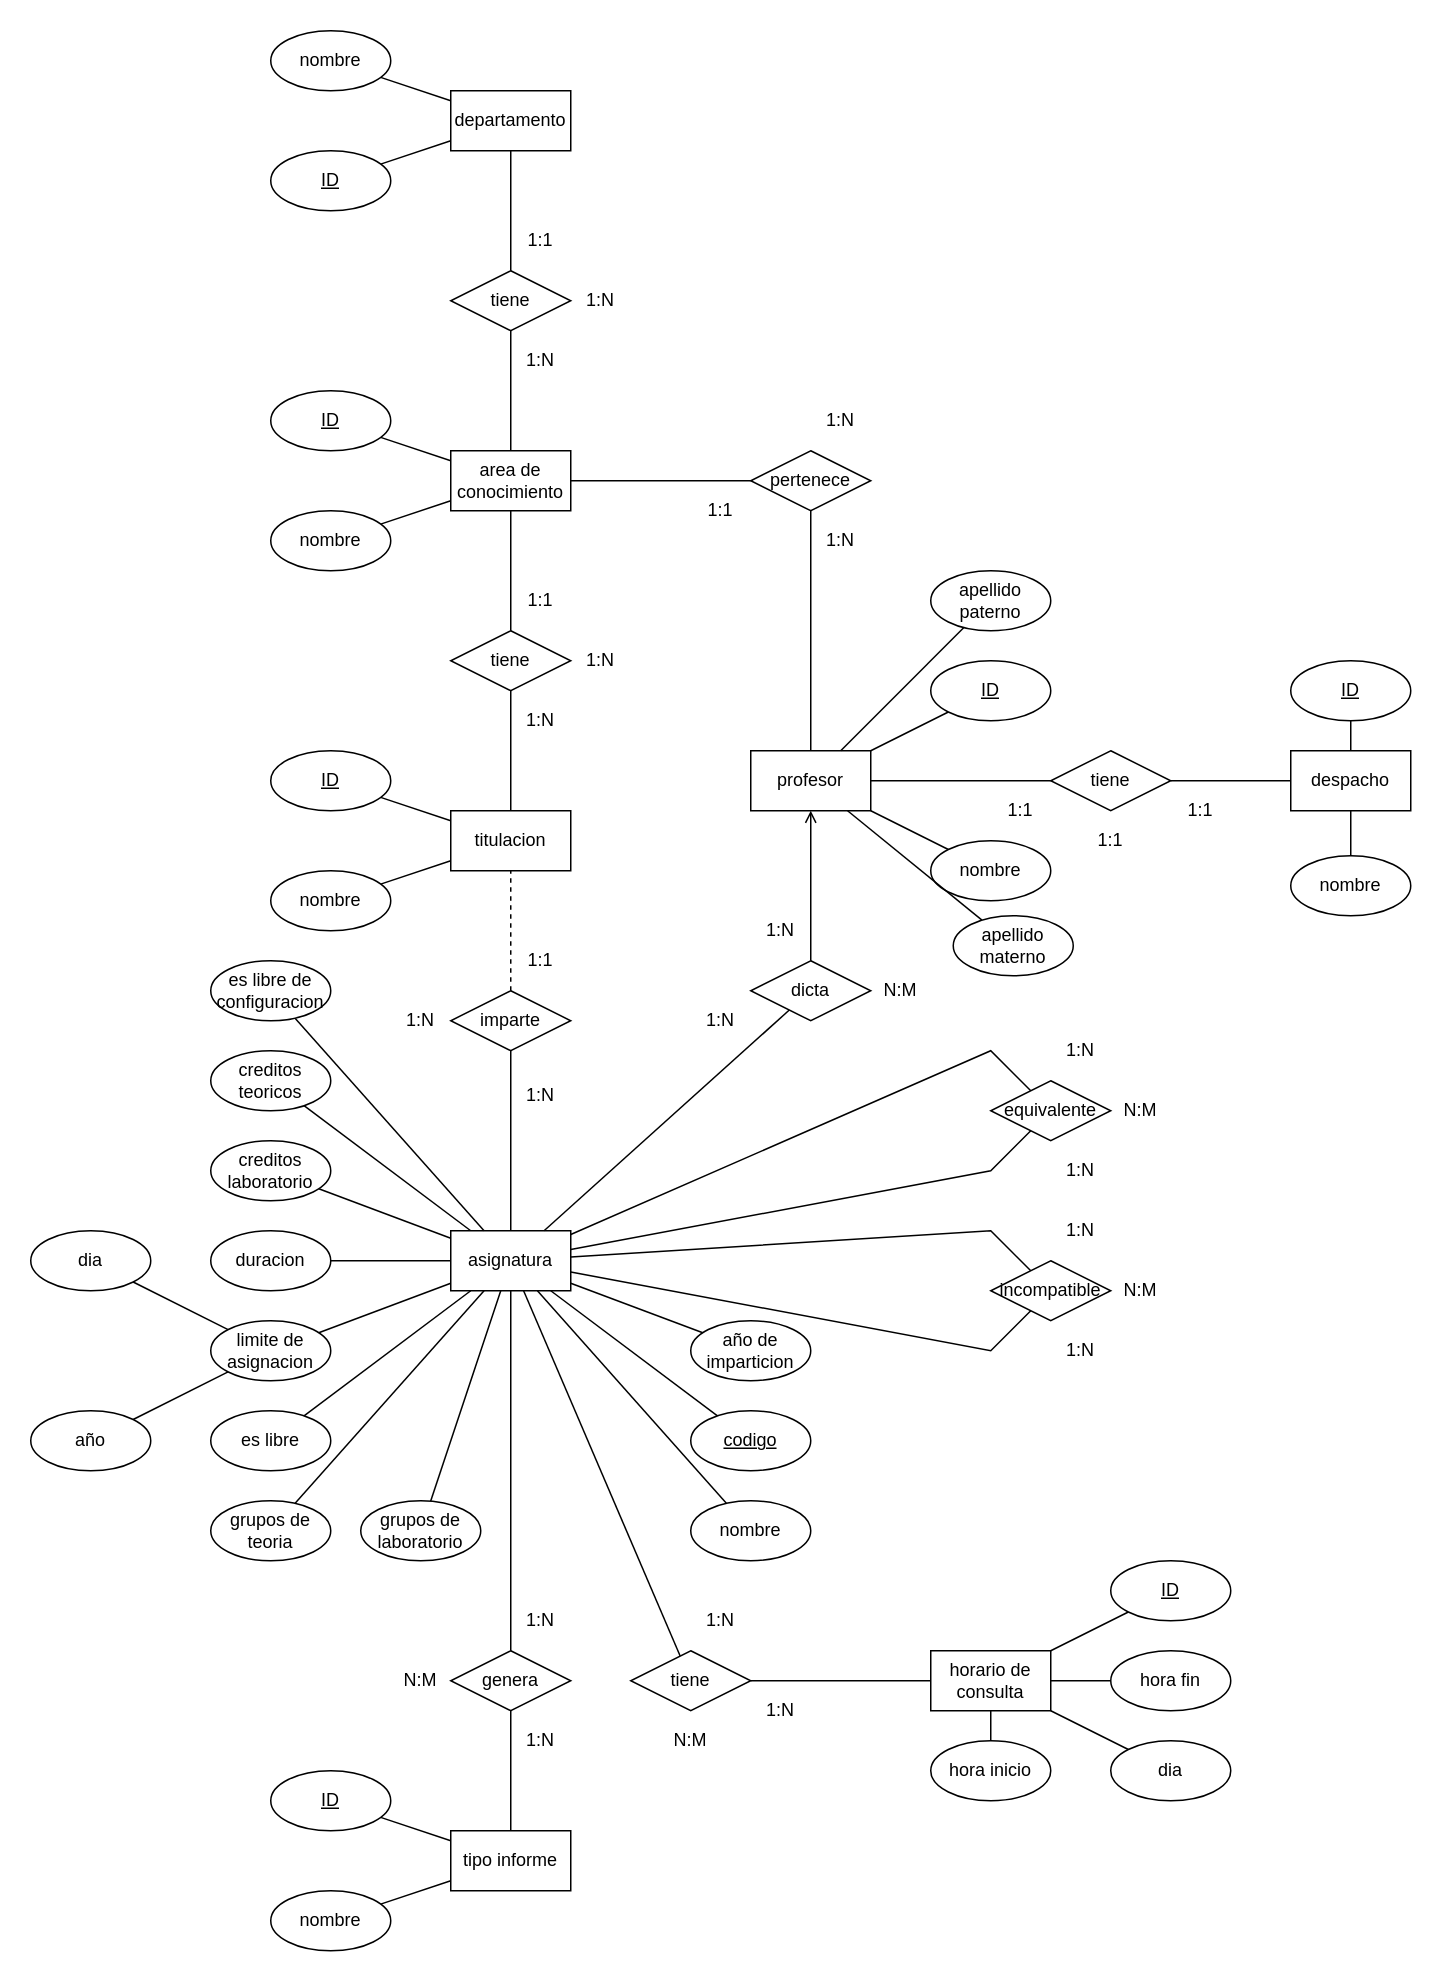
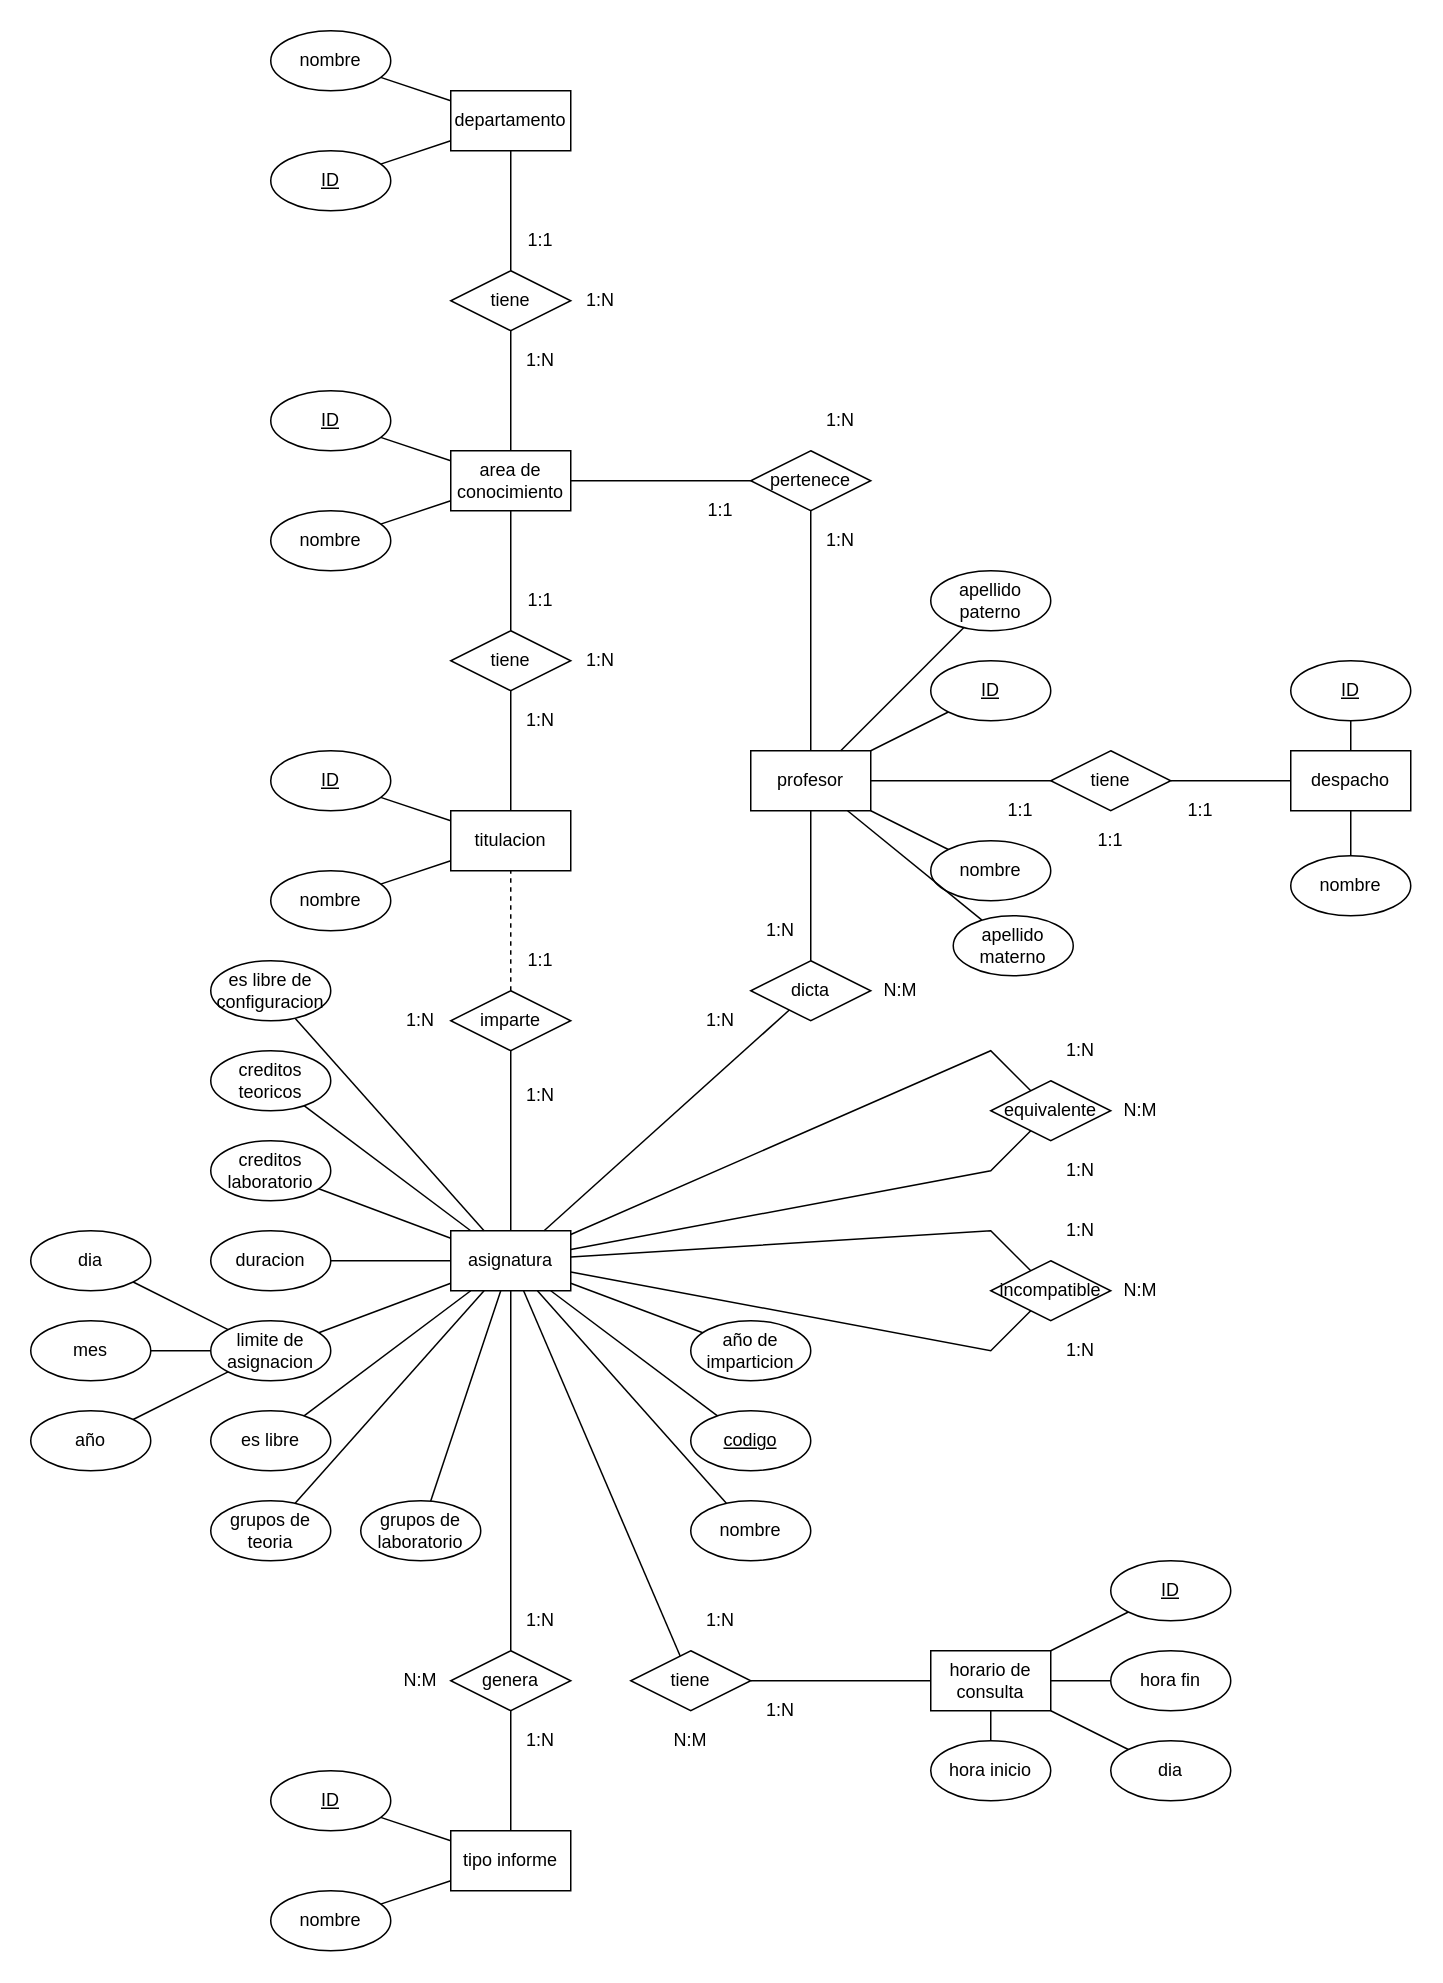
(811, 818) -> (811, 816)
none -> (91, 1351)
none -> (181, 1351)
